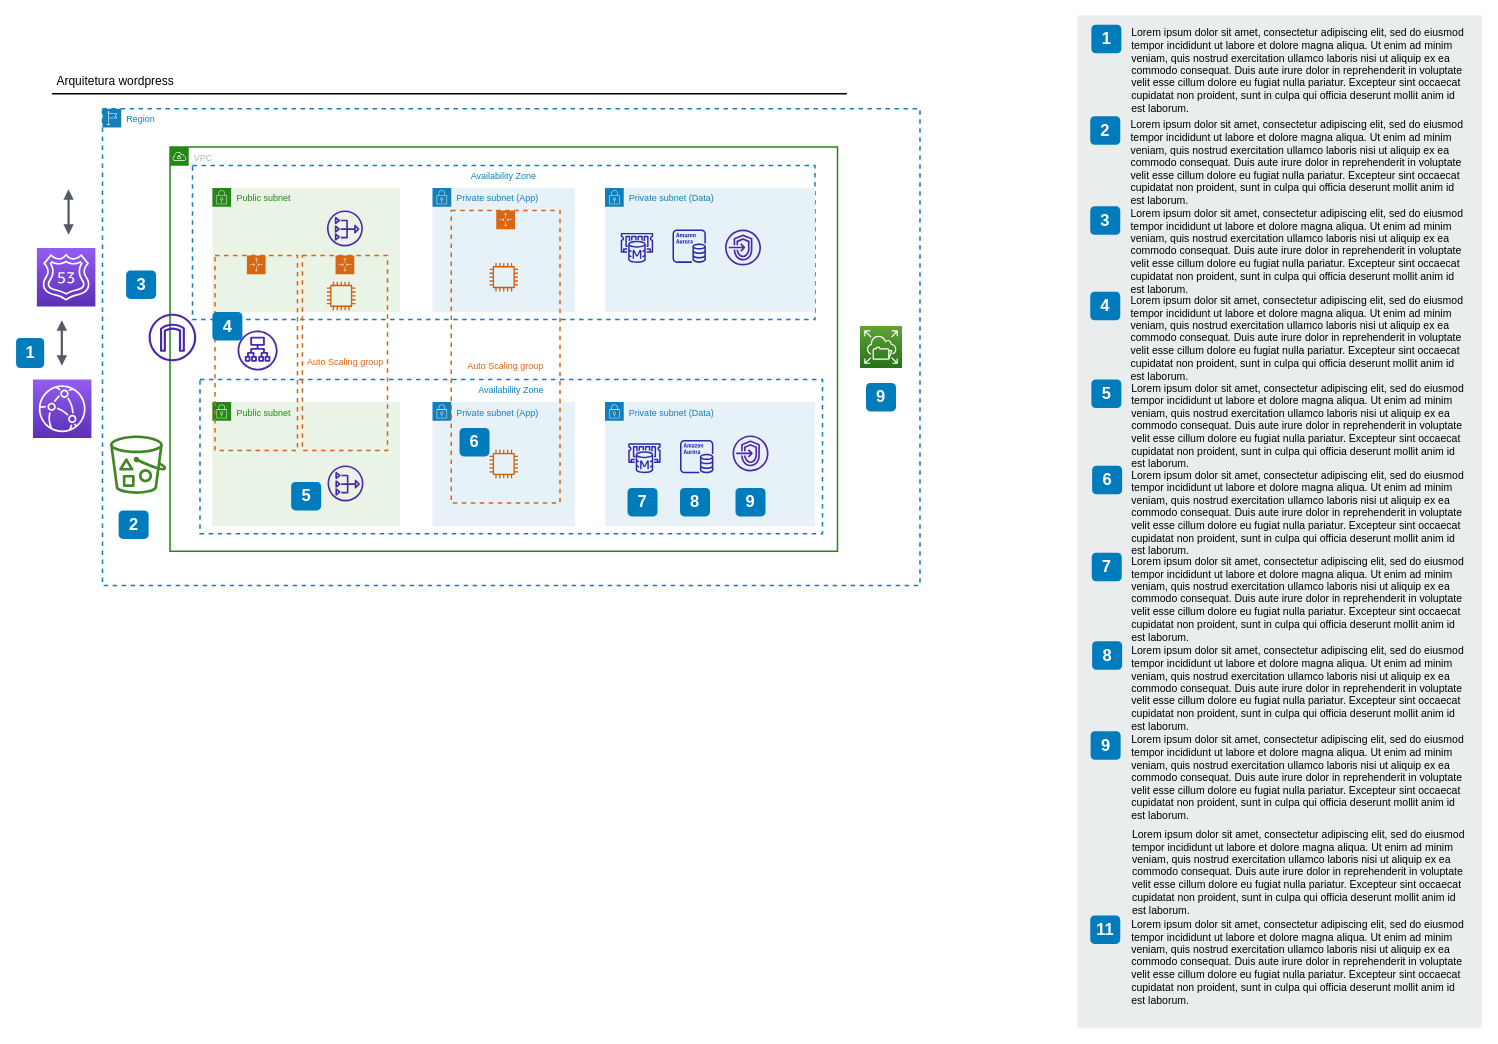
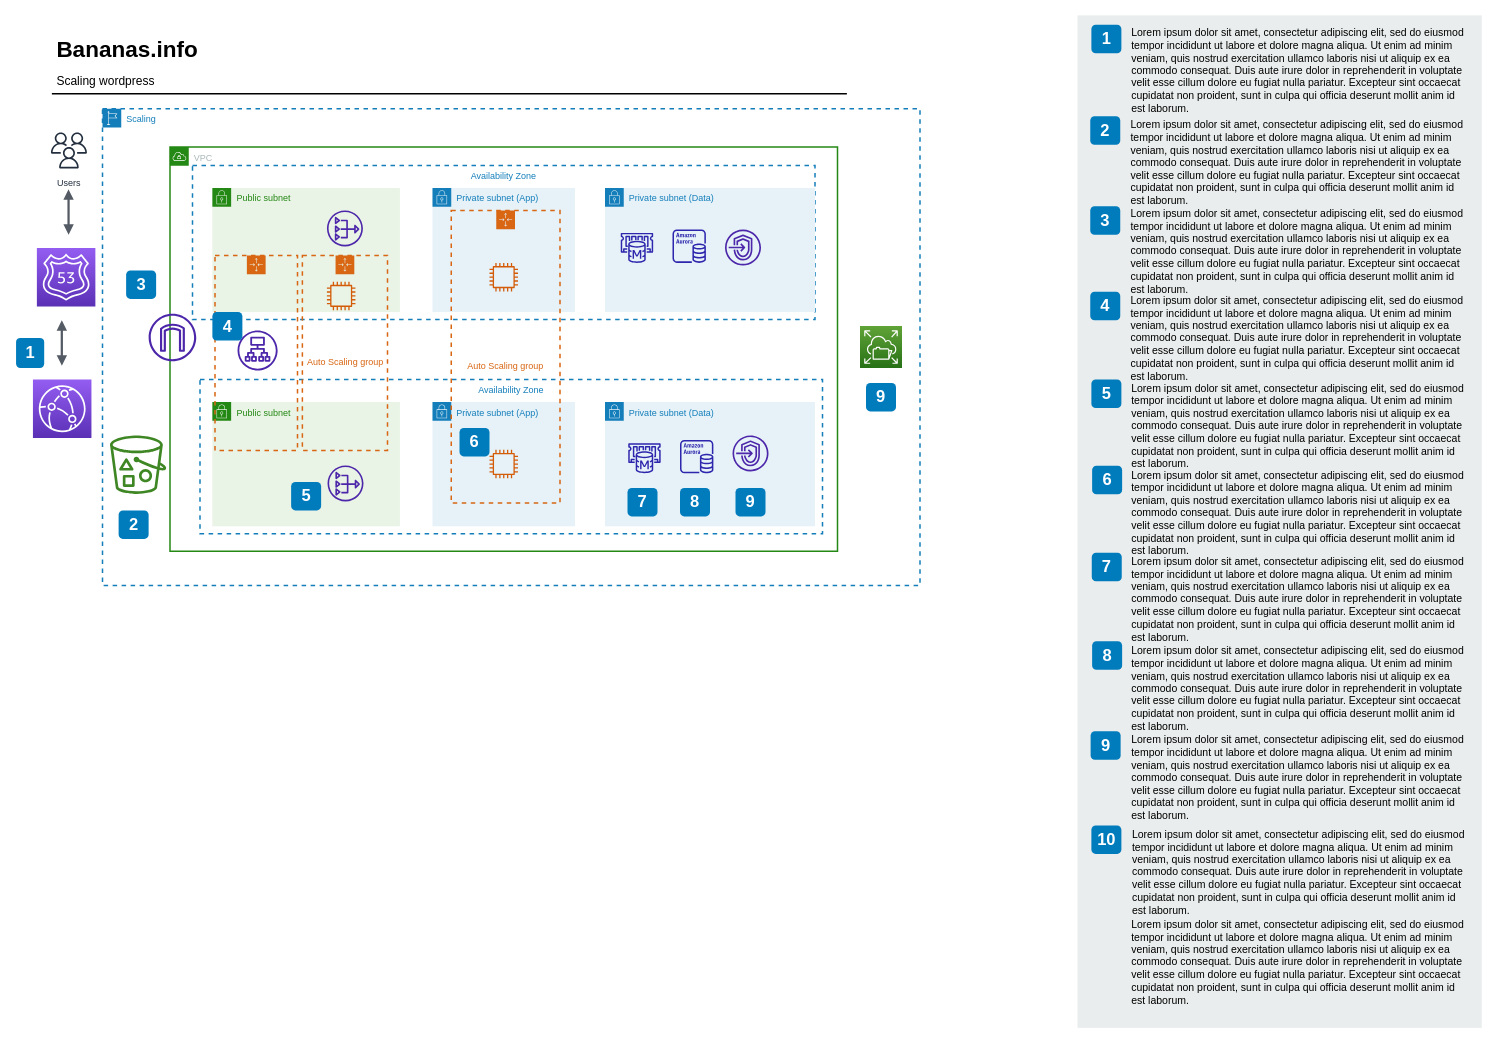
none -> (134, 49)
(124, 81) -> (109, 81)
(140, 120) -> (142, 120)
none -> (69, 150)
none -> (1106, 840)
(1105, 930) -> none
